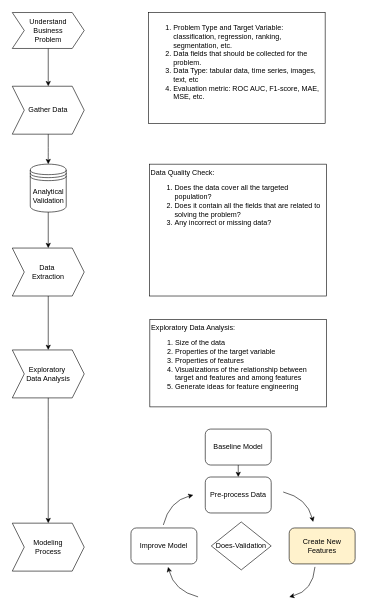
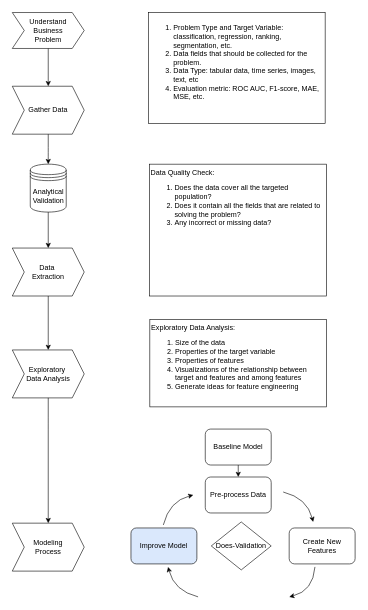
(164, 546) -> (164, 546)
(323, 546) -> (323, 546)
